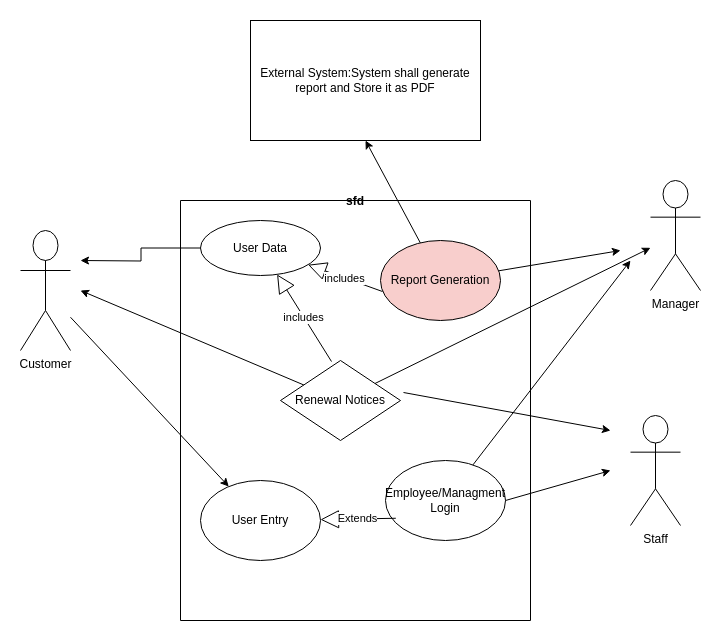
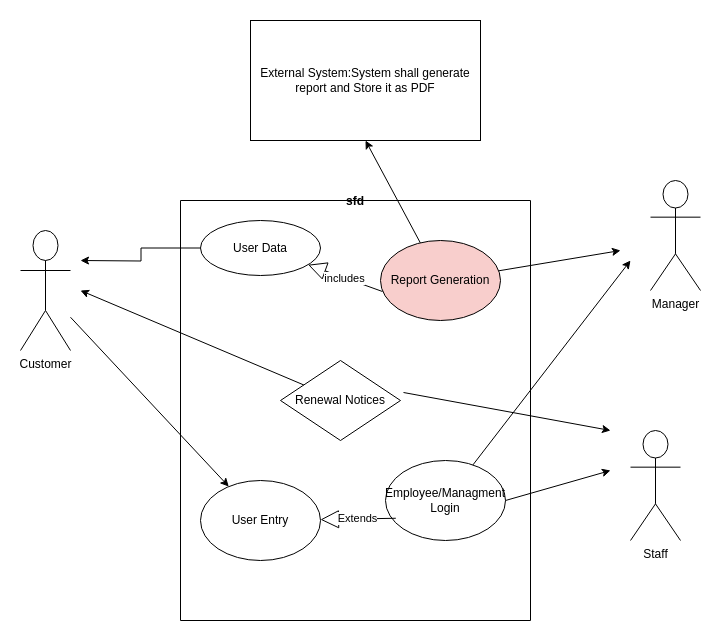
(510, 317) -> none
(309, 326) -> none
(656, 471) -> (656, 486)
